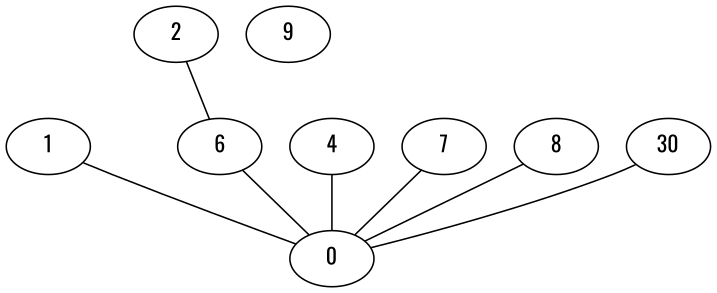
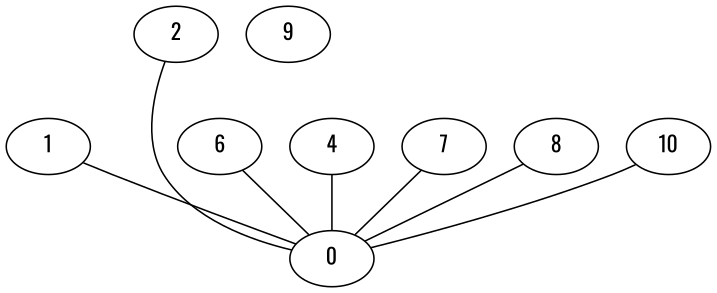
(198, 90) -> (170, 183)
(669, 146) -> (669, 146)
